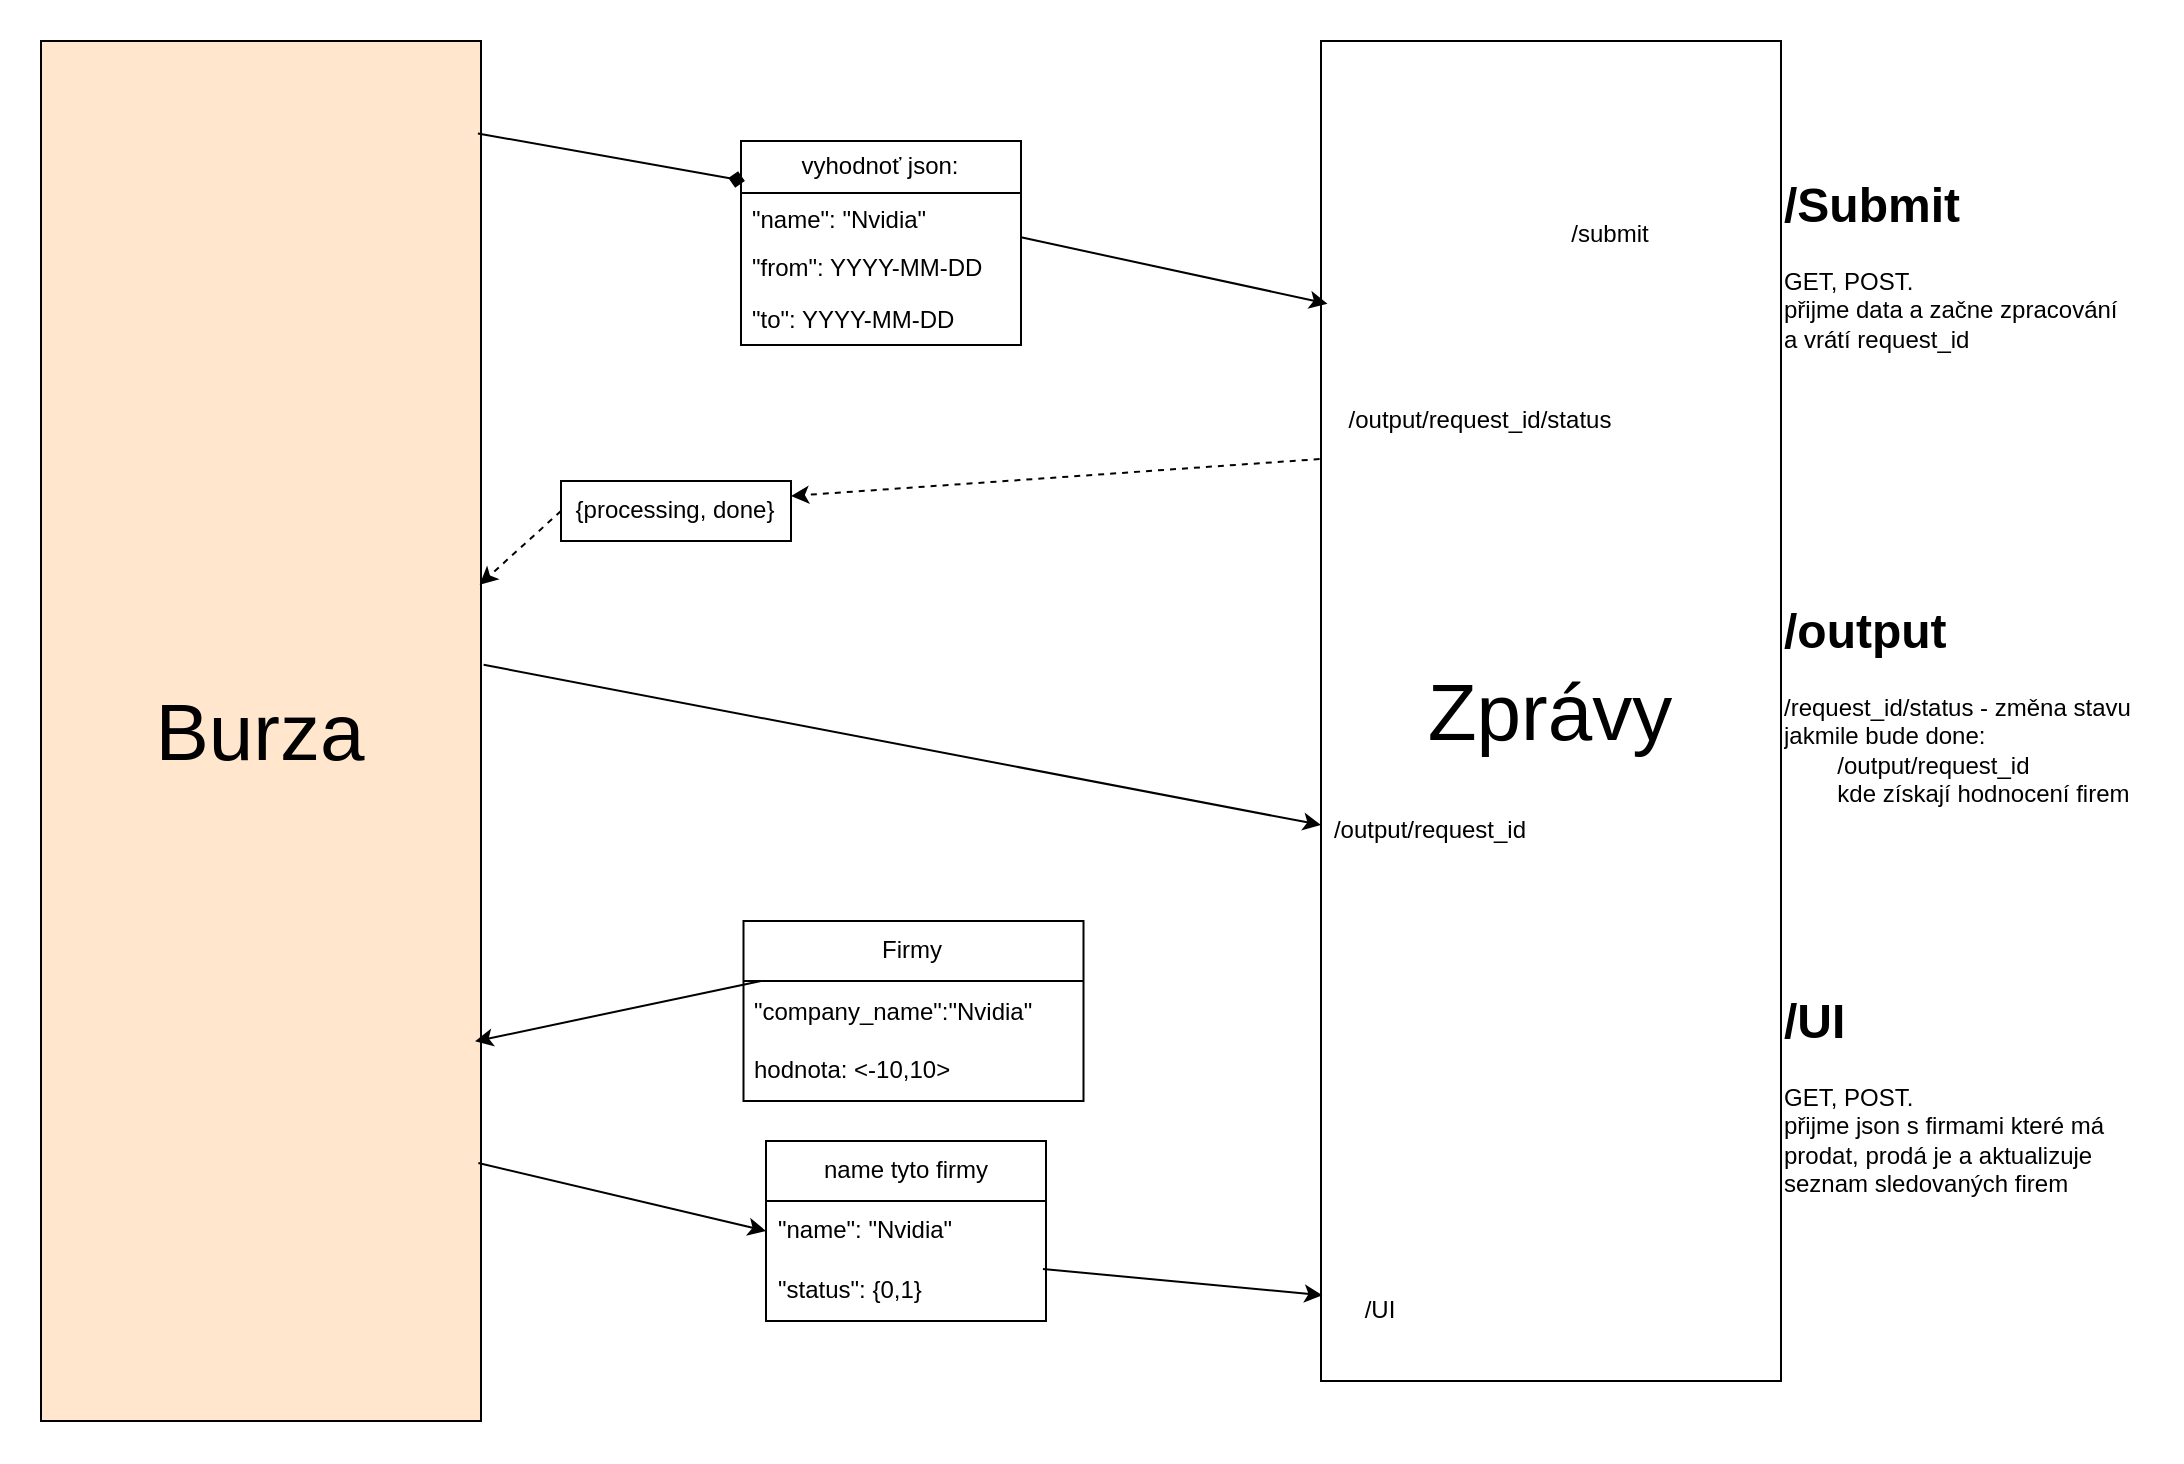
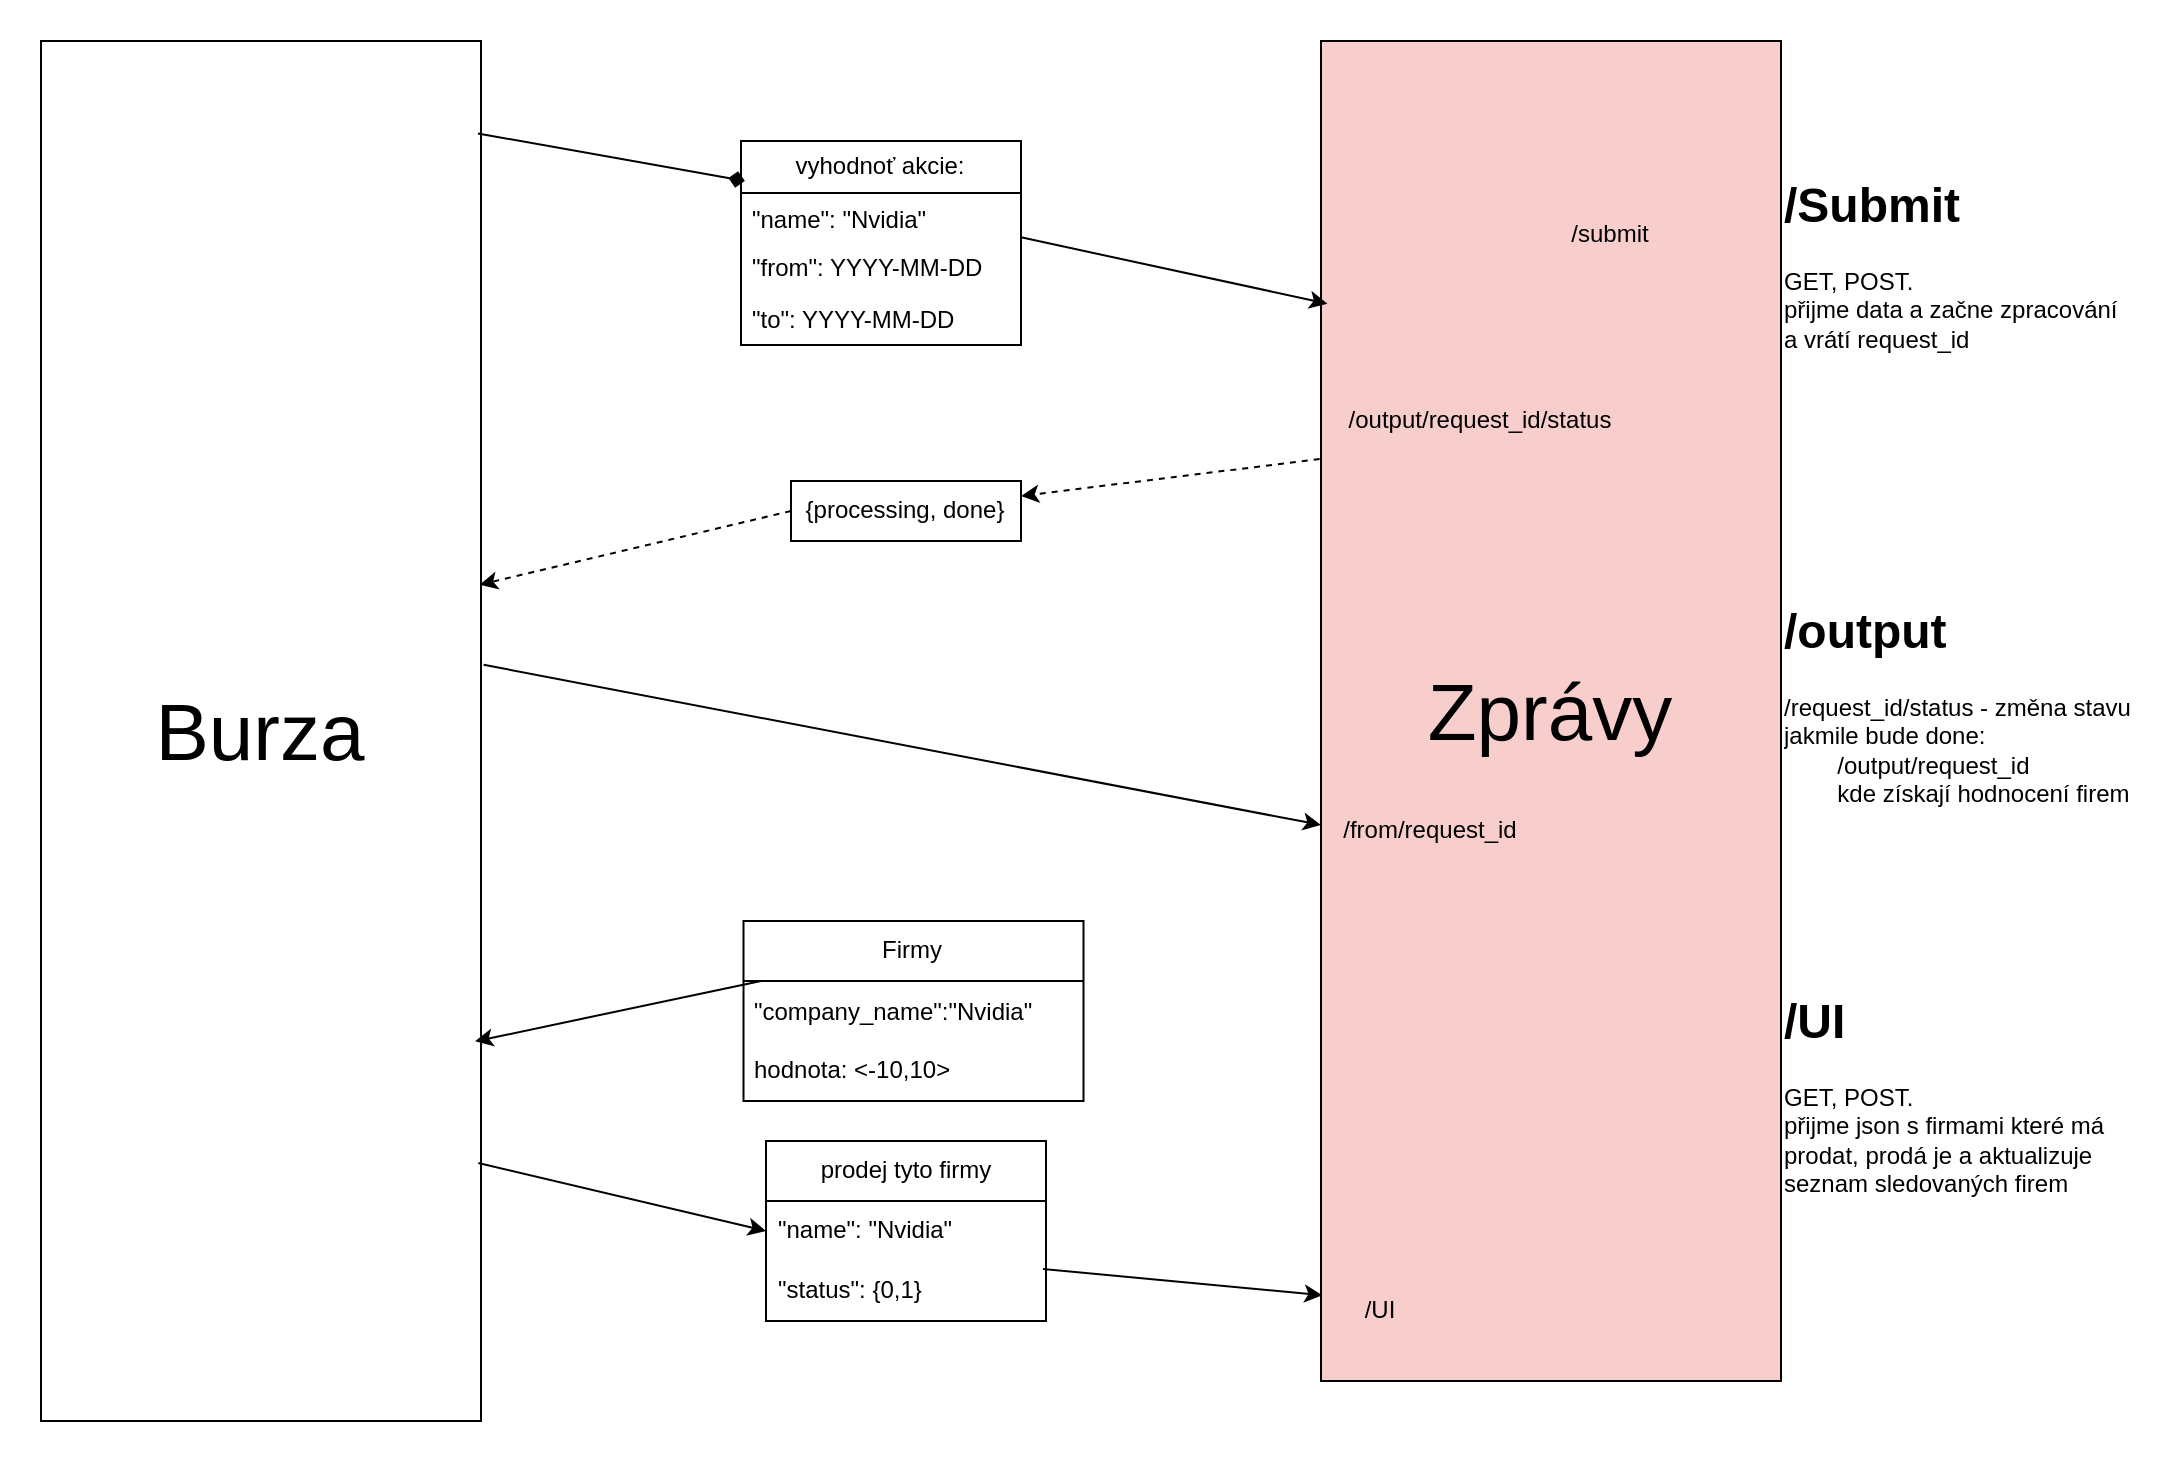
(881, 167) -> (881, 167)
(676, 511) -> (906, 511)
(1551, 711) -> (1551, 711)
(261, 731) -> (261, 731)
(1431, 831) -> (1431, 831)
(907, 1171) -> (907, 1171)
